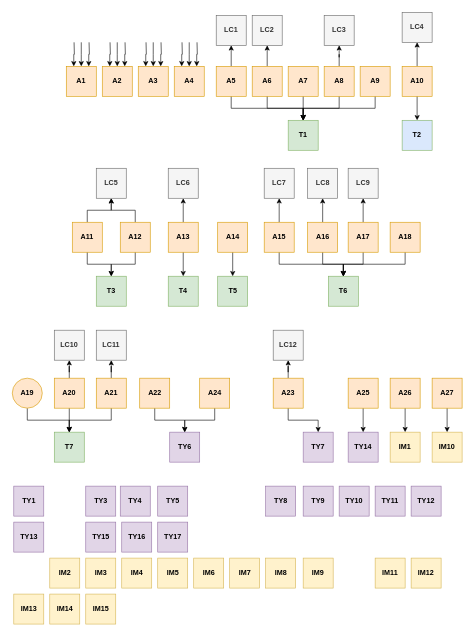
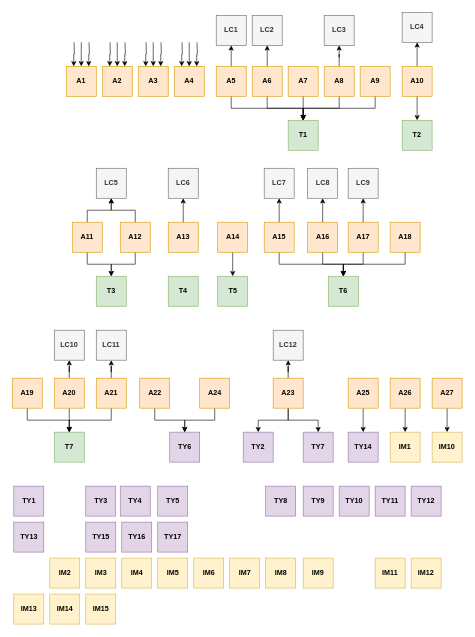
(417, 135) -> (417, 135)
(183, 270) -> none
(27, 393) -> (27, 393)
none -> (258, 422)
none -> (258, 447)
